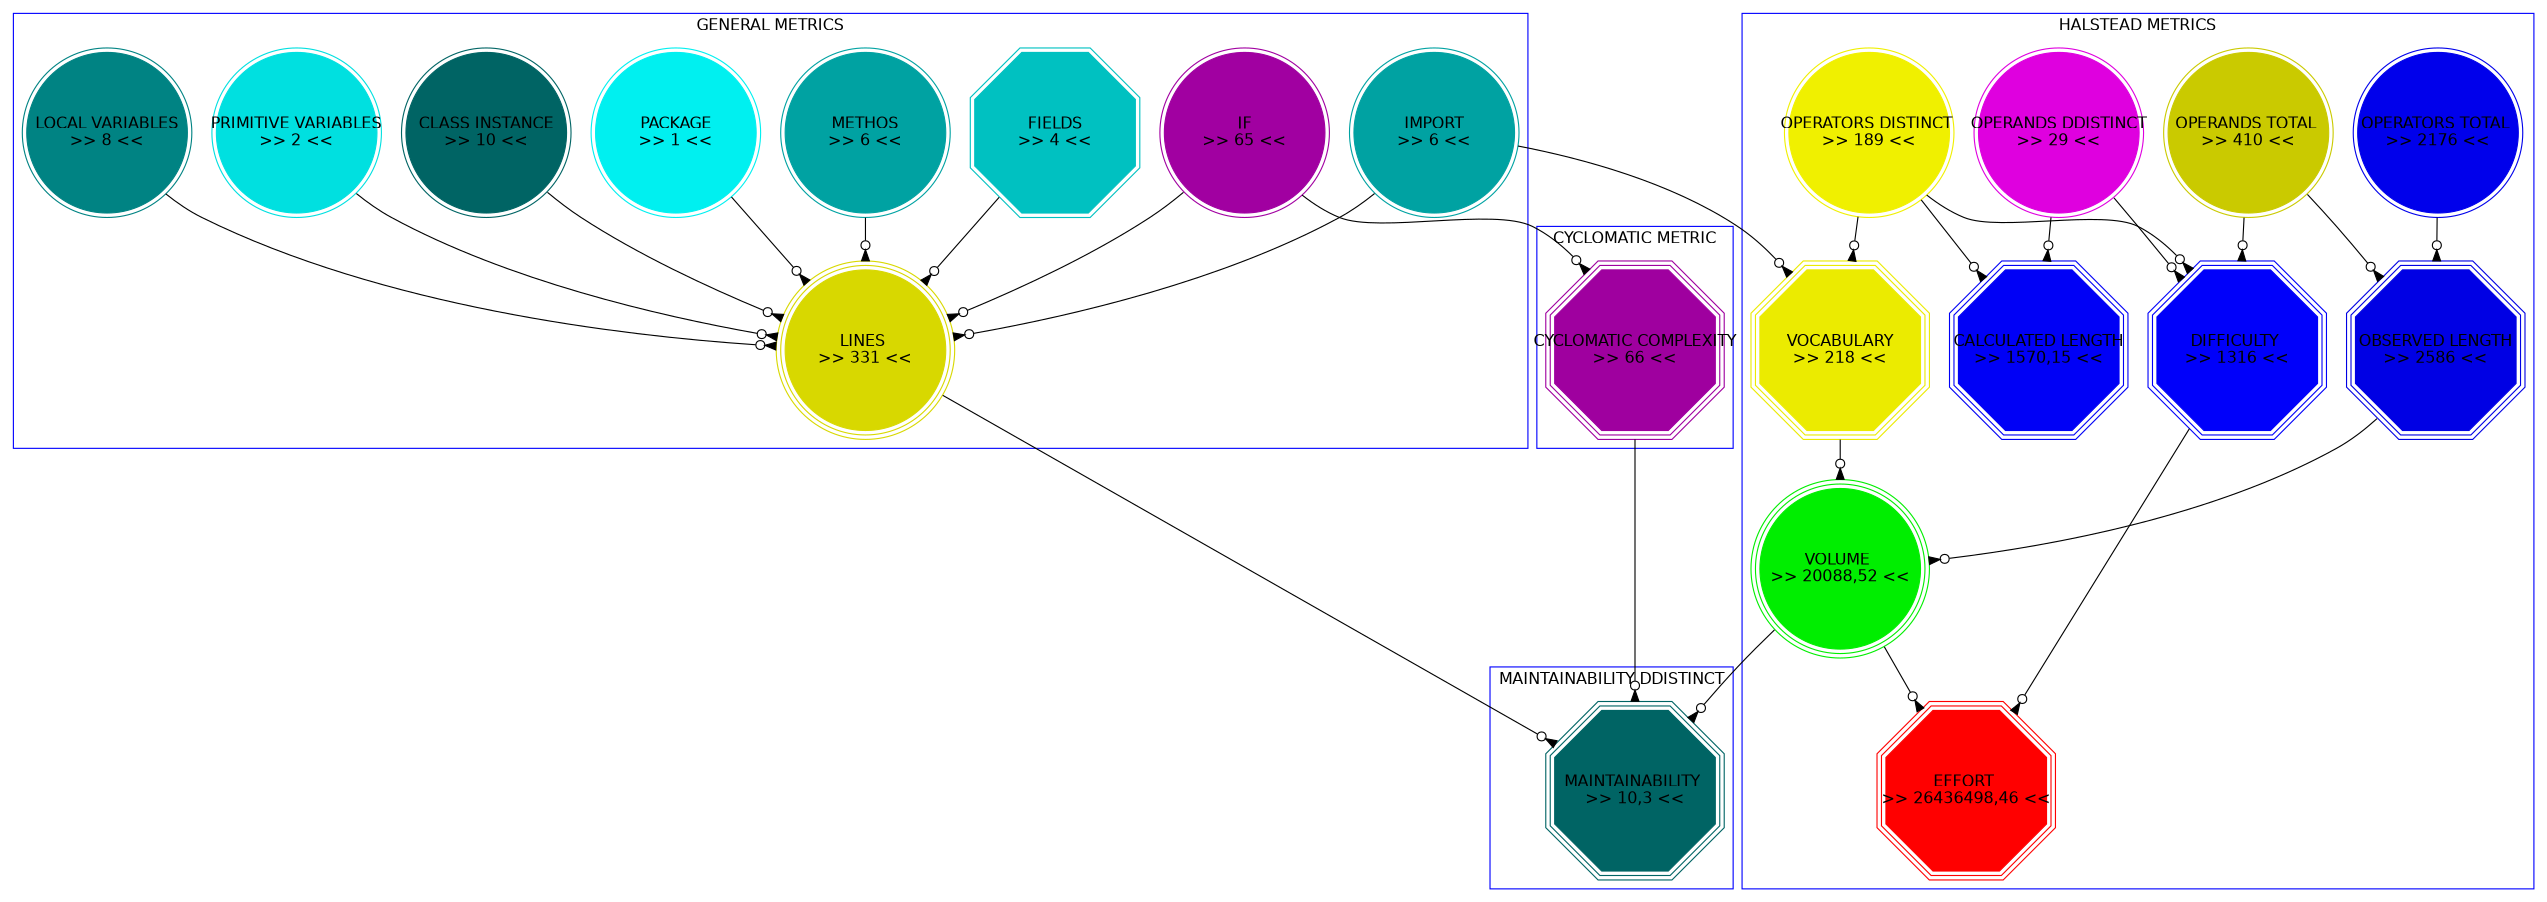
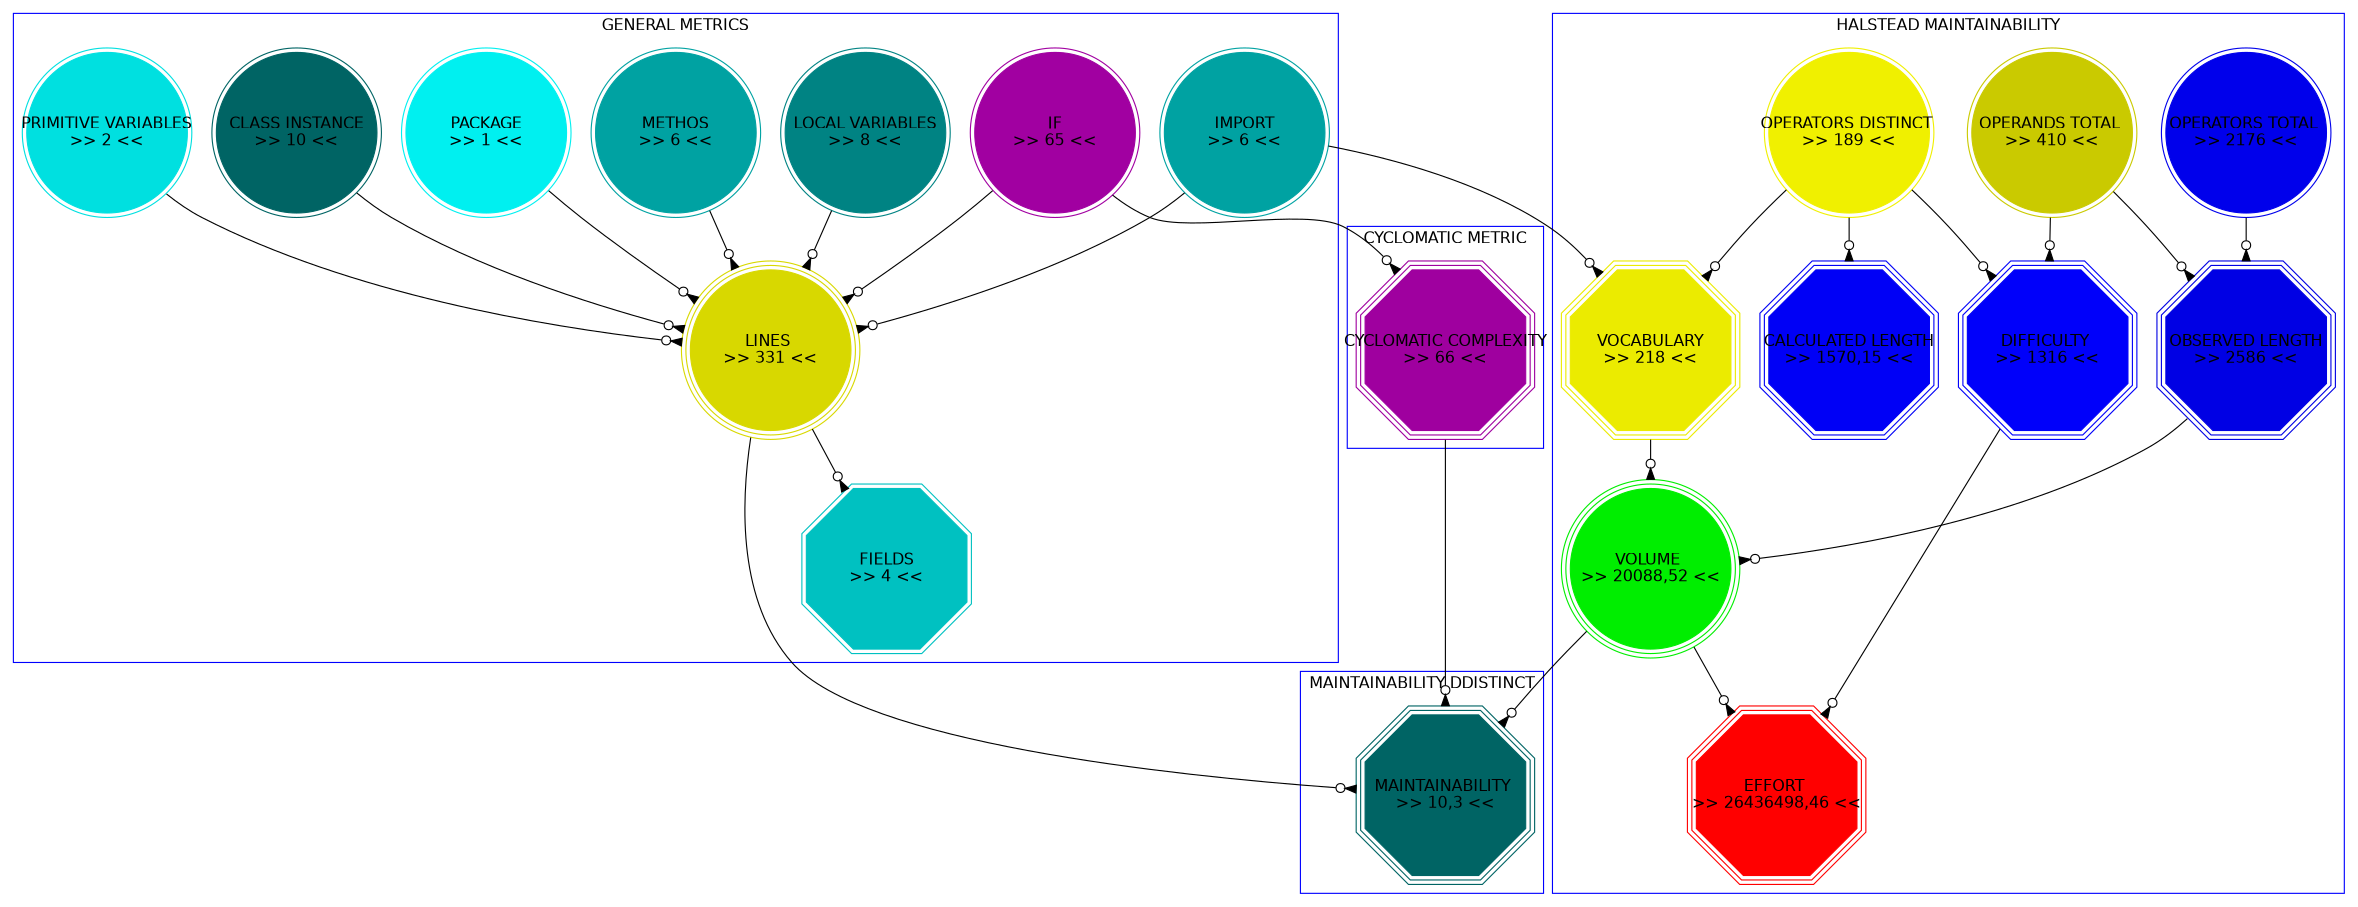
(2138, 26) -> (1948, 26)
(2059, 133) -> none
(968, 232) -> (824, 451)
